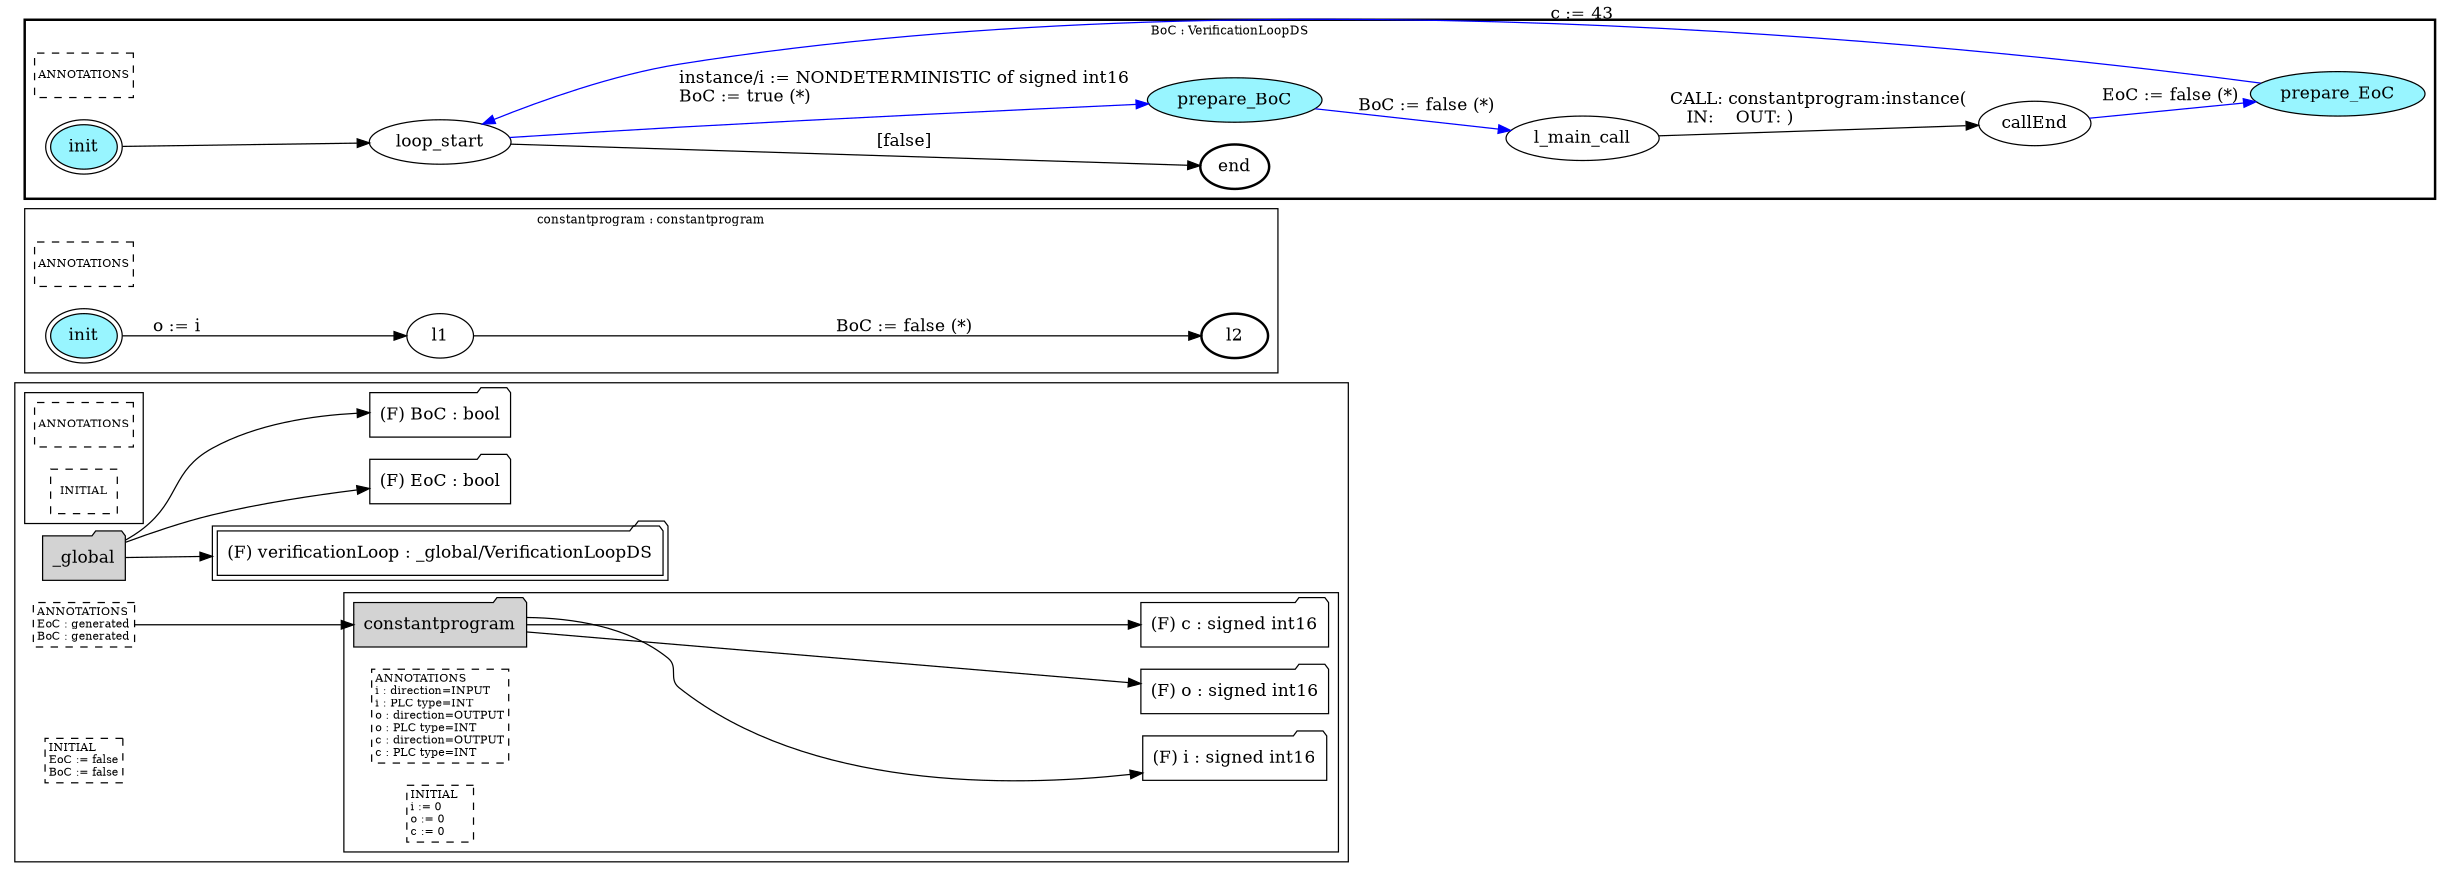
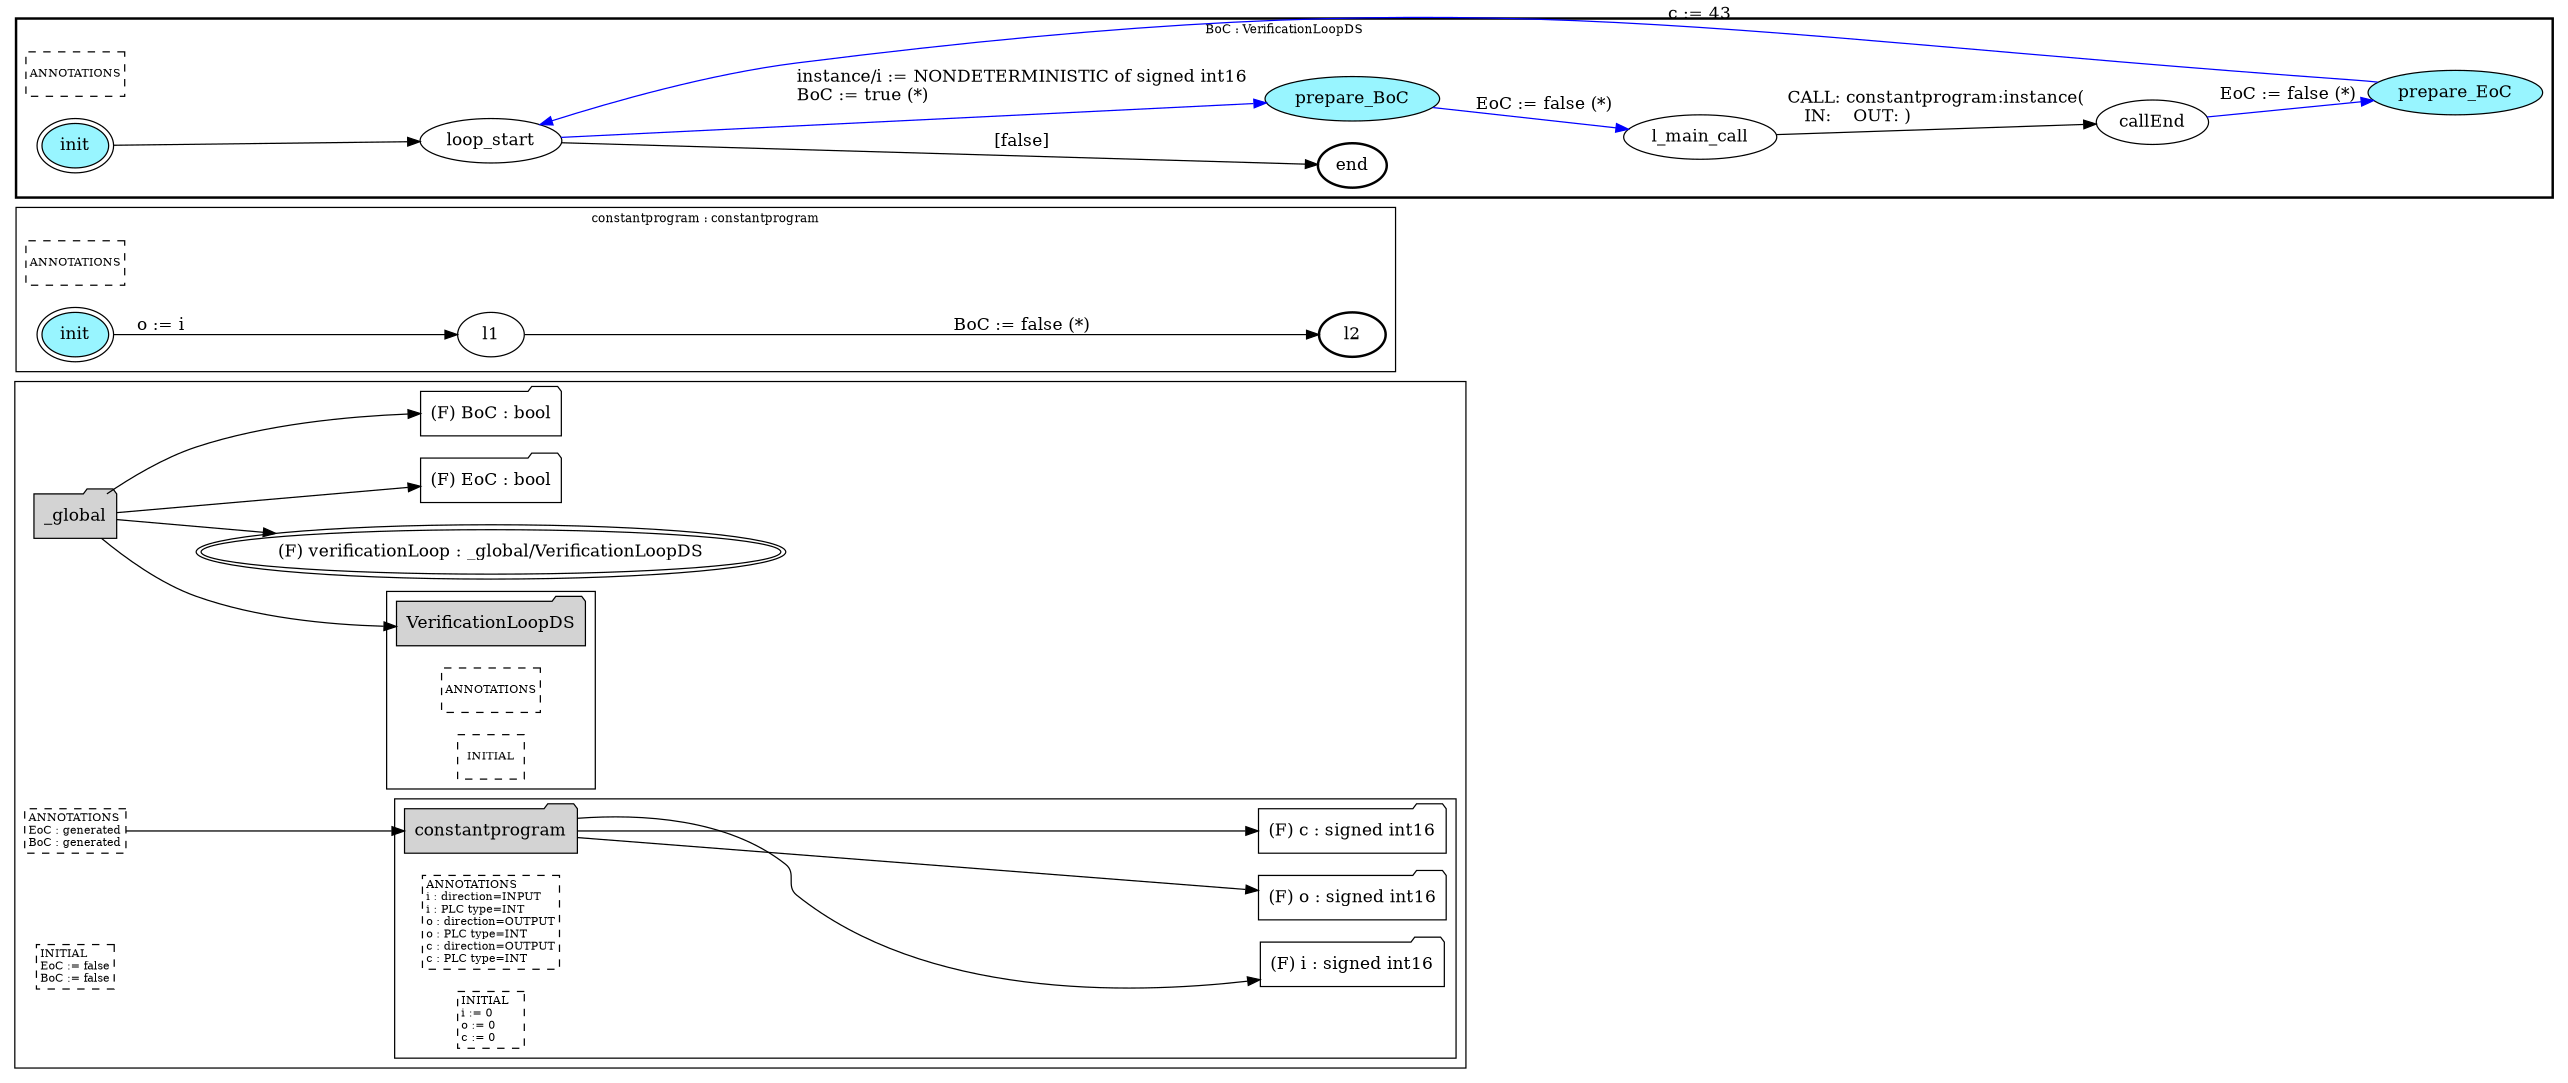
(1427, 106) -> (1544, 104)
(440, 553) -> (491, 552)
none -> (491, 624)
